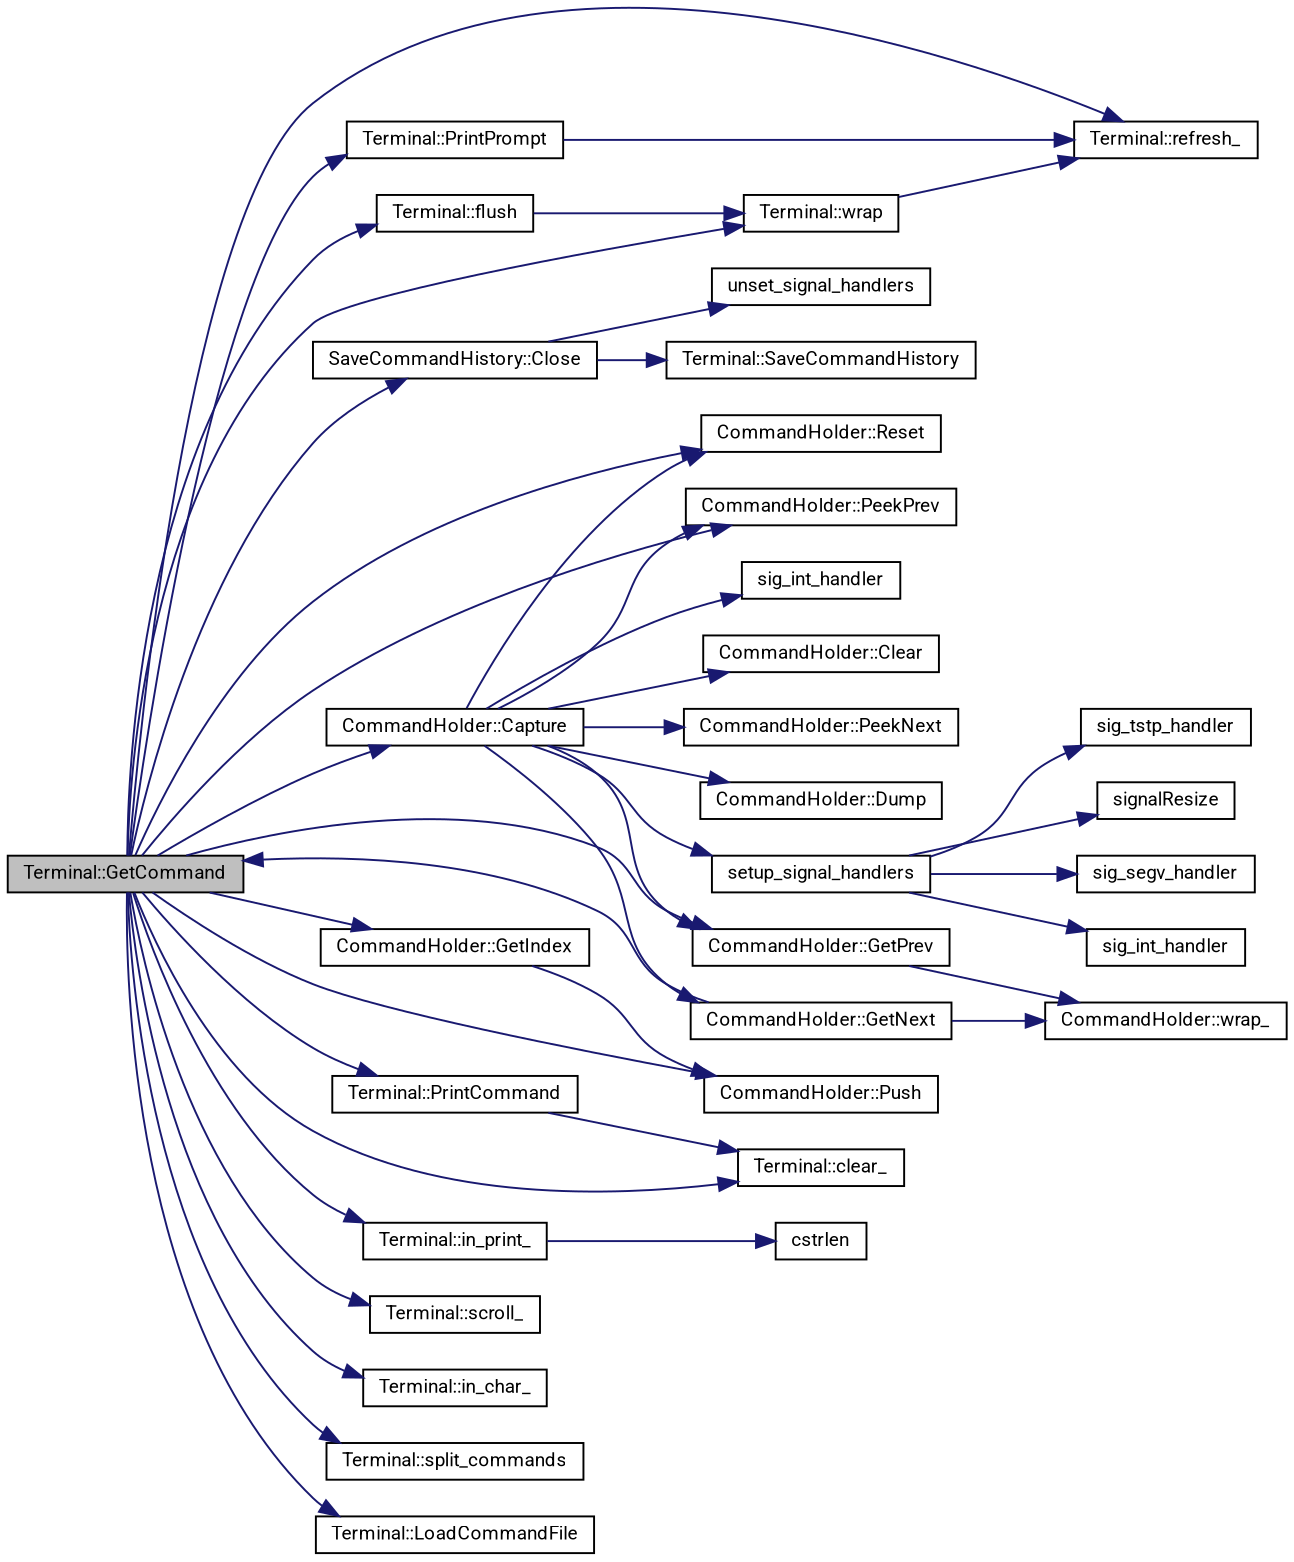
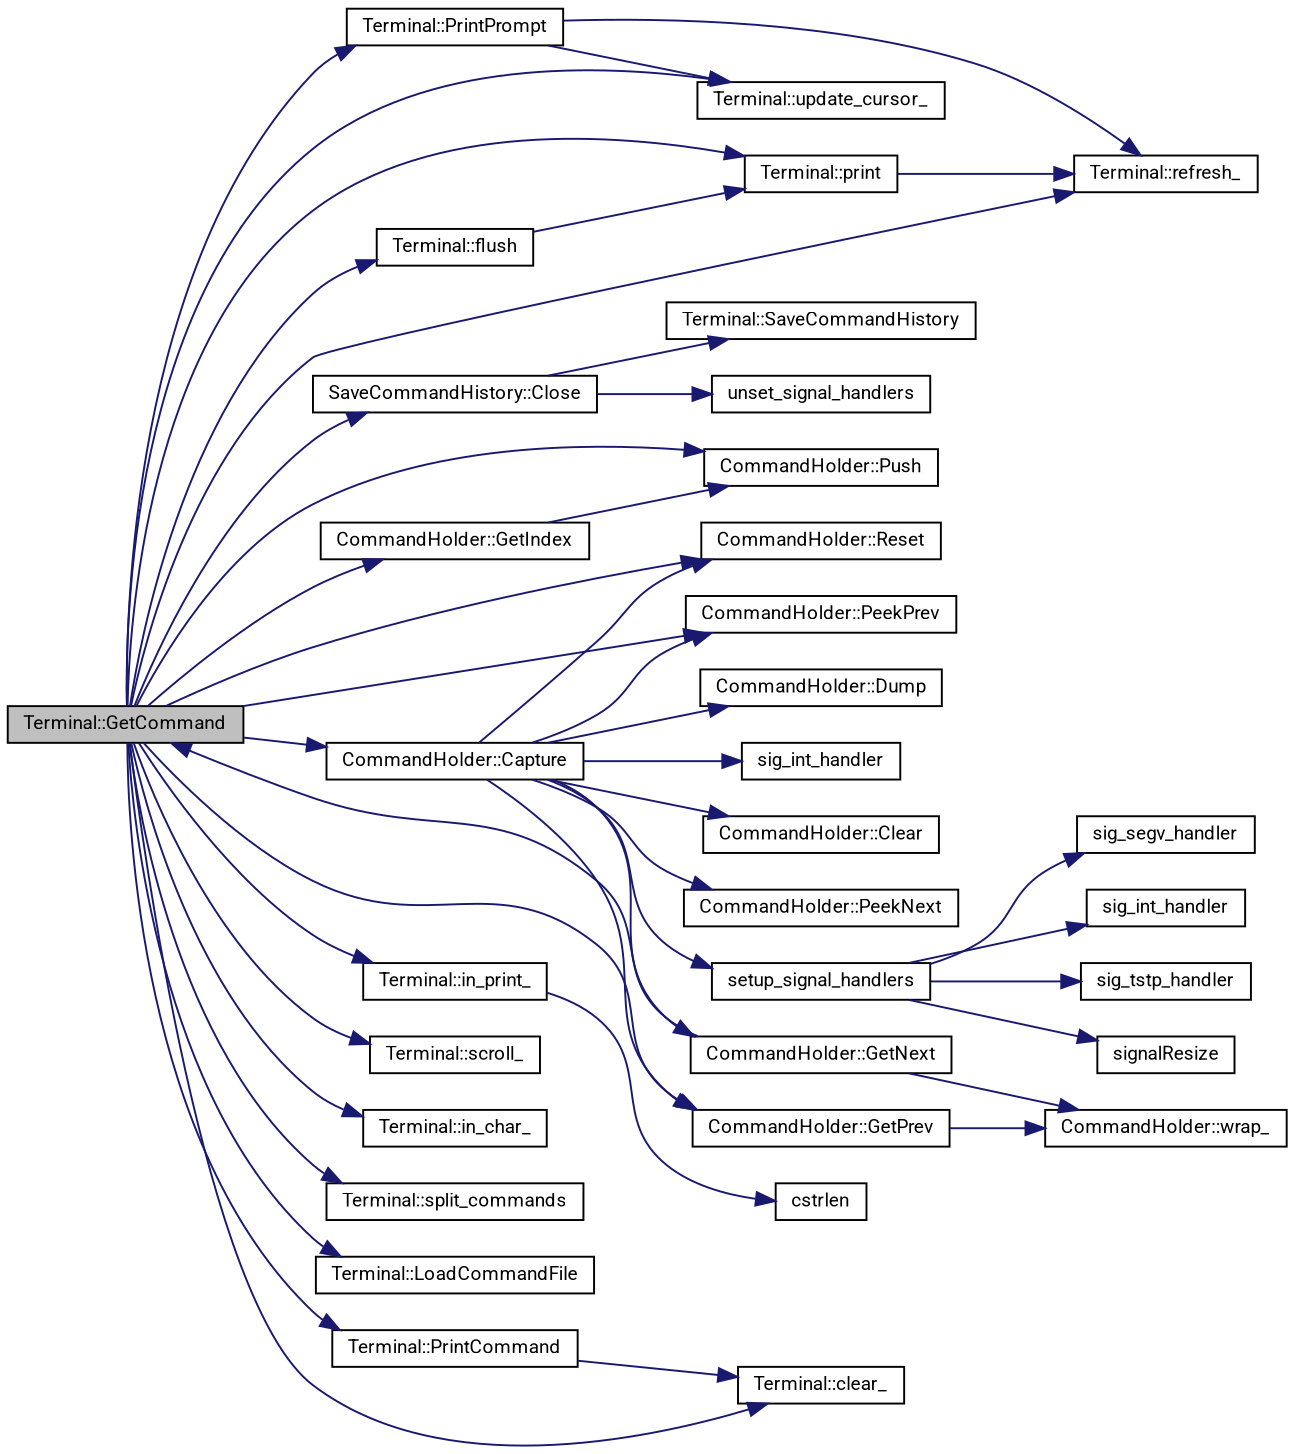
none -> (821, 100)
(821, 213) -> (821, 174)
